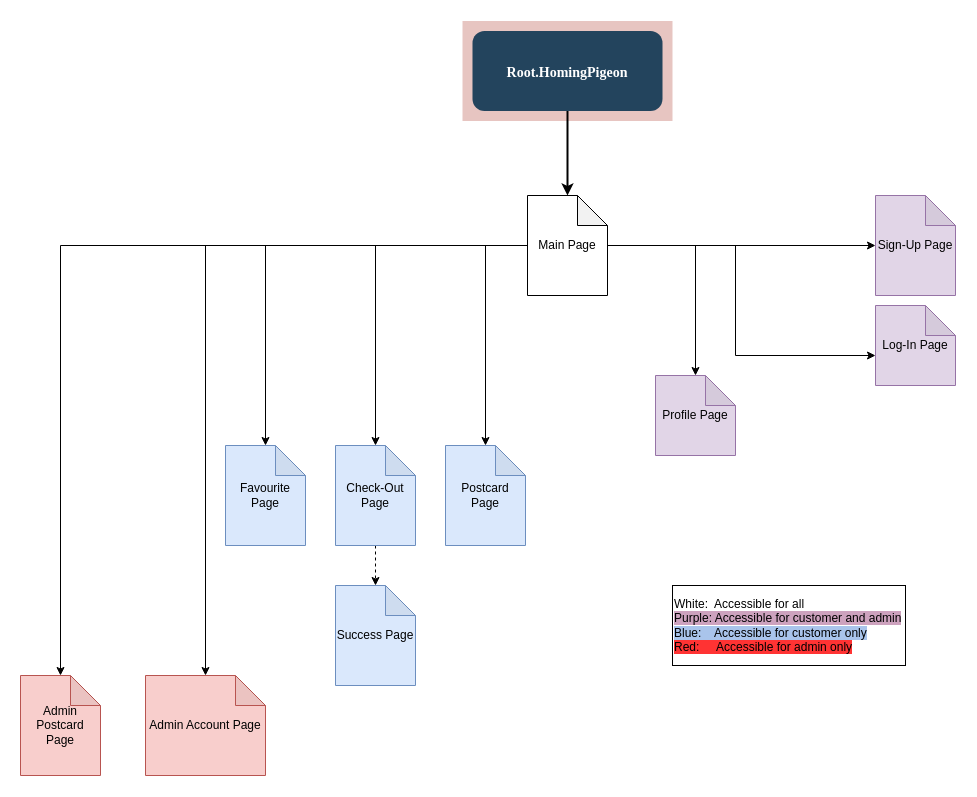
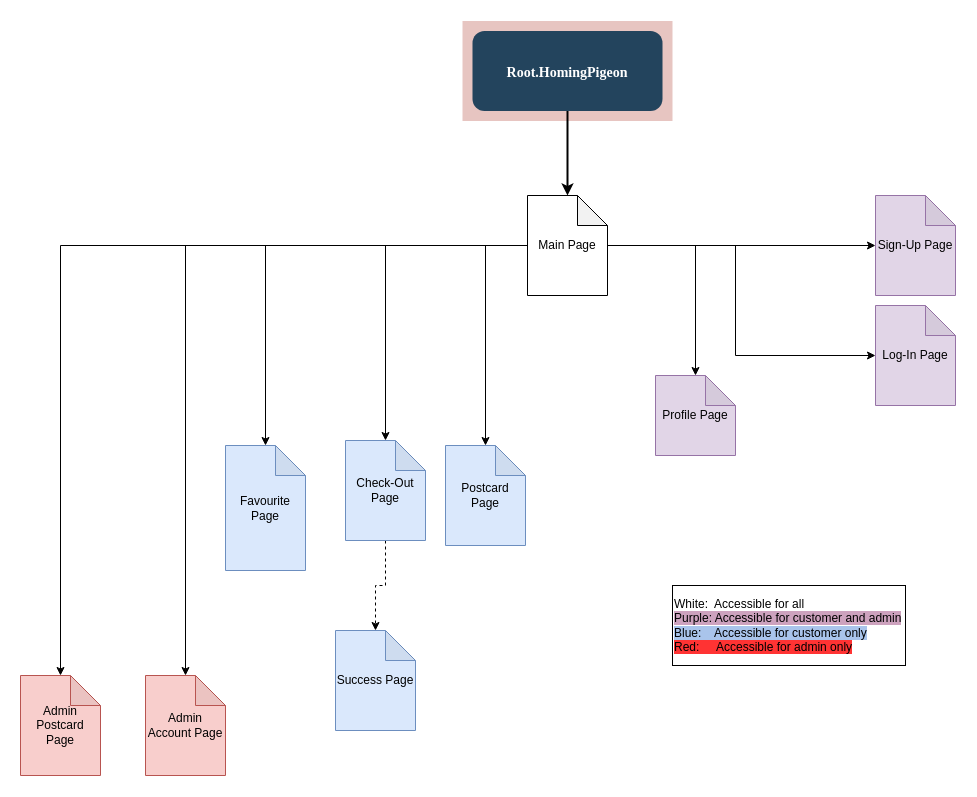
(916, 346) -> (916, 356)
(266, 496) -> (266, 508)
(376, 496) -> (386, 491)
(376, 636) -> (376, 681)
(206, 726) -> (186, 726)
